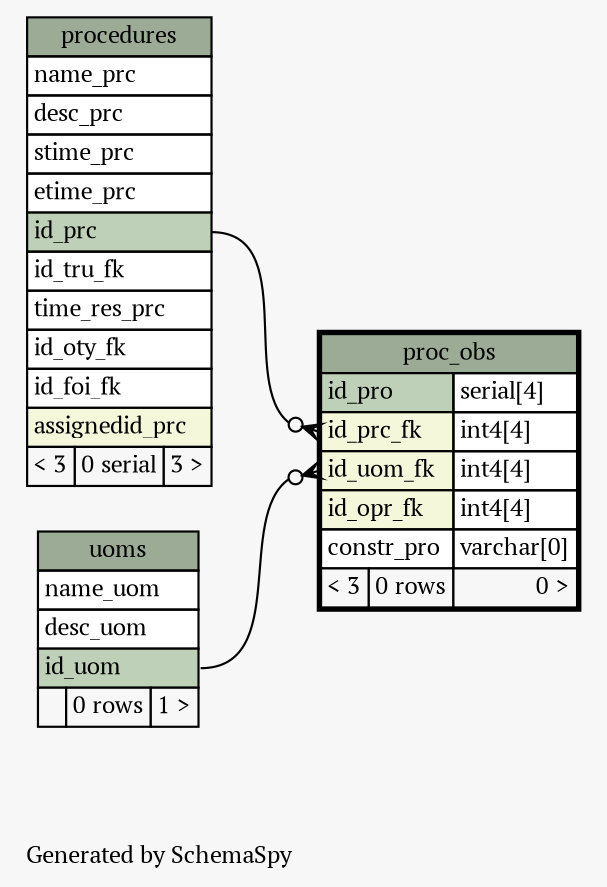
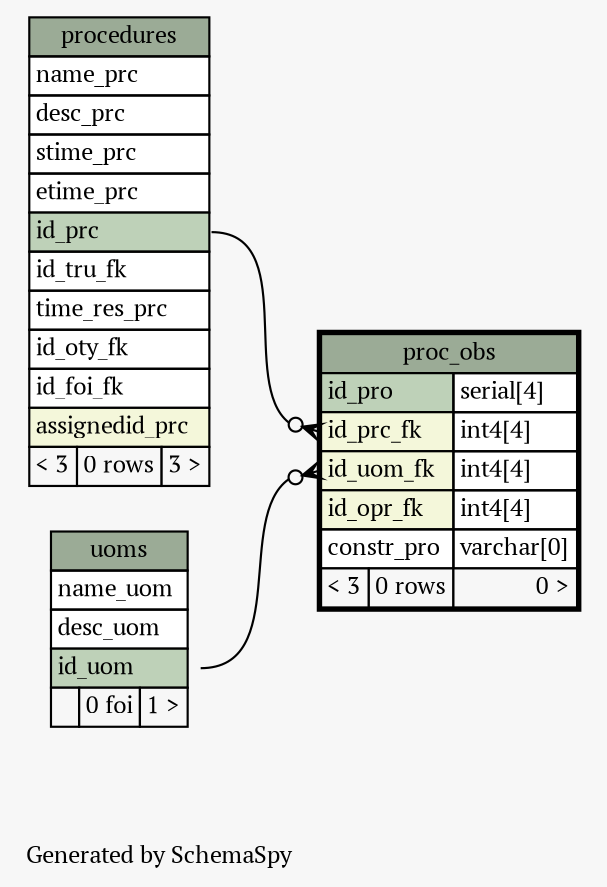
(119, 465) -> (119, 465)
(108, 706) -> (110, 706)
